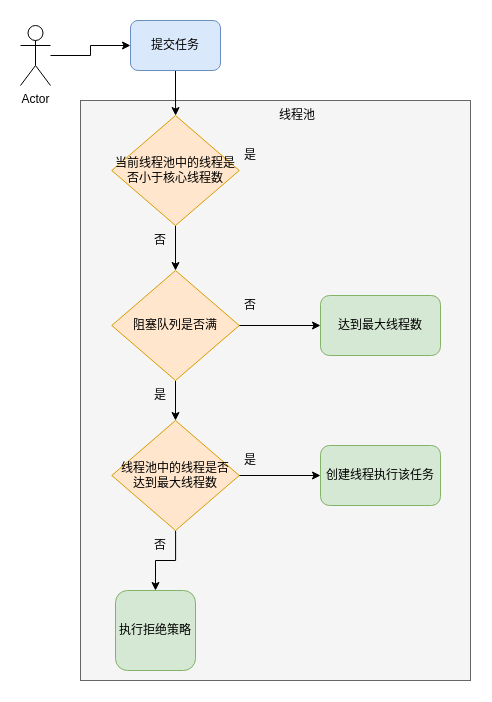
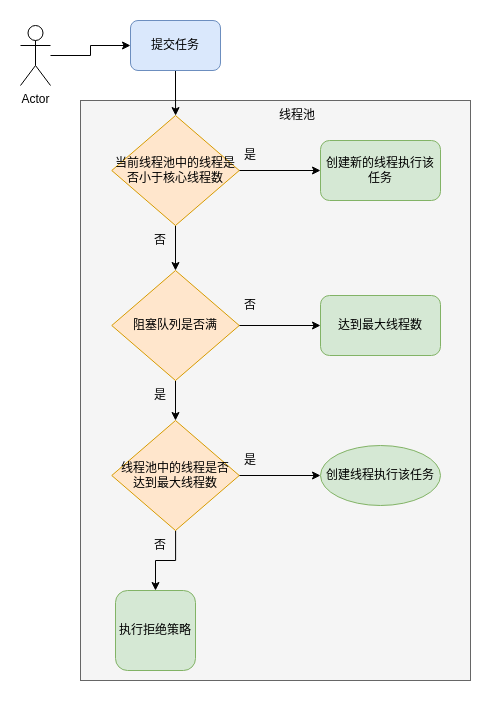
none -> (277, 171)
none -> (381, 171)
(381, 476) -> (381, 476)
